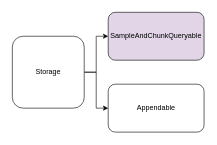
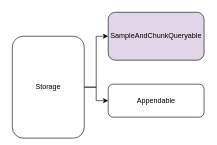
(48, 72) -> (48, 87)
(156, 108) -> (156, 101)
